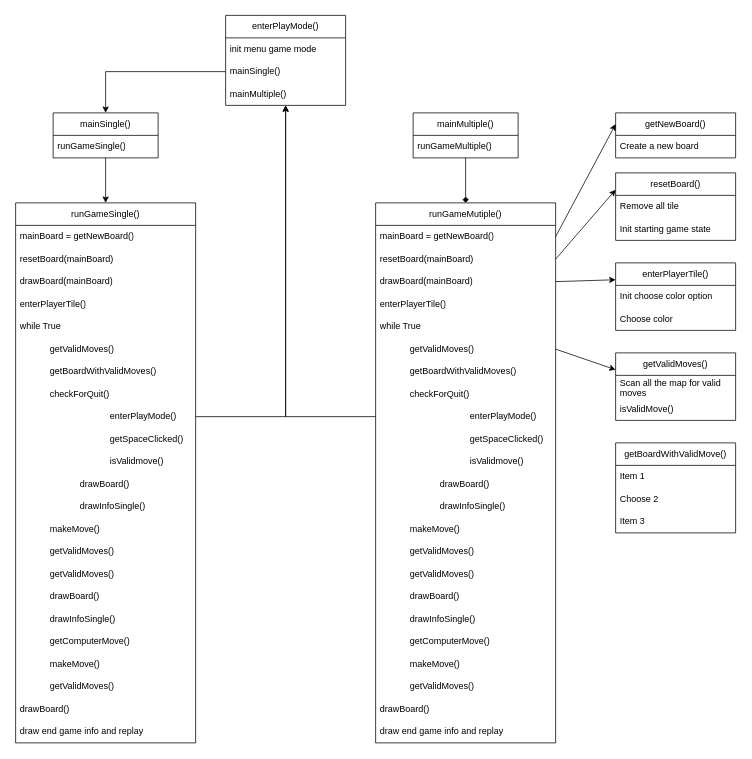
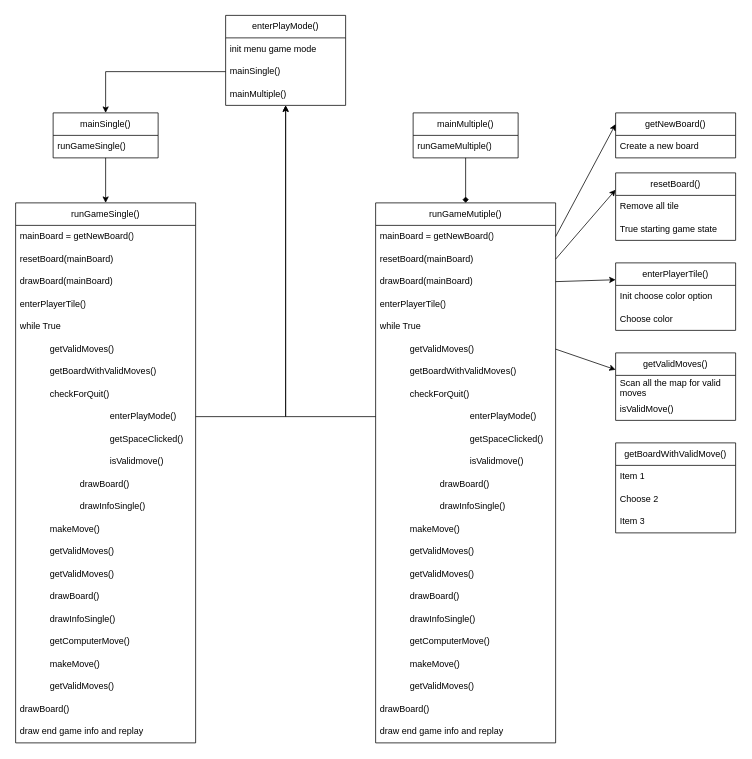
(675, 229) -> (676, 229)
